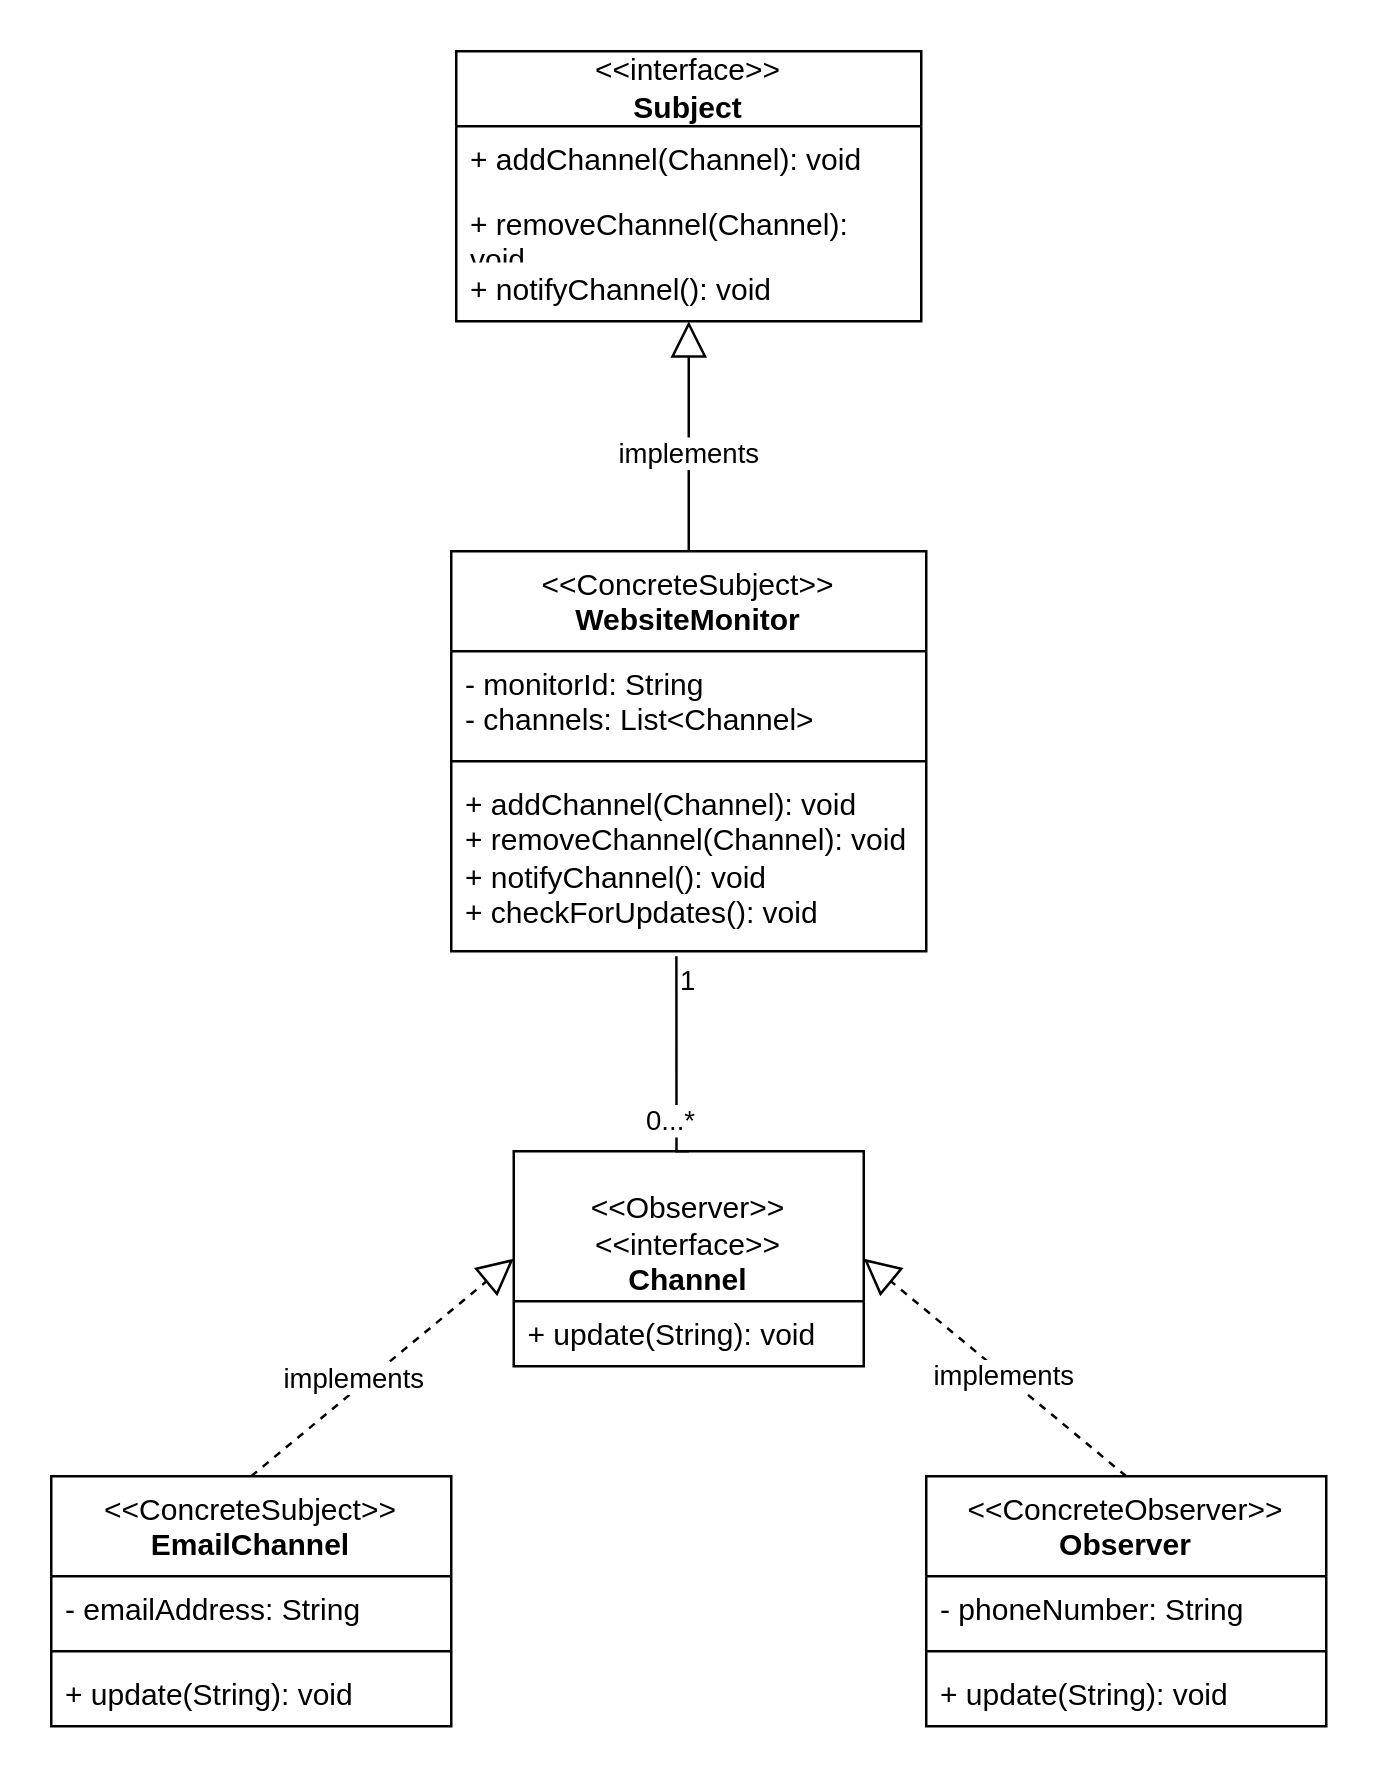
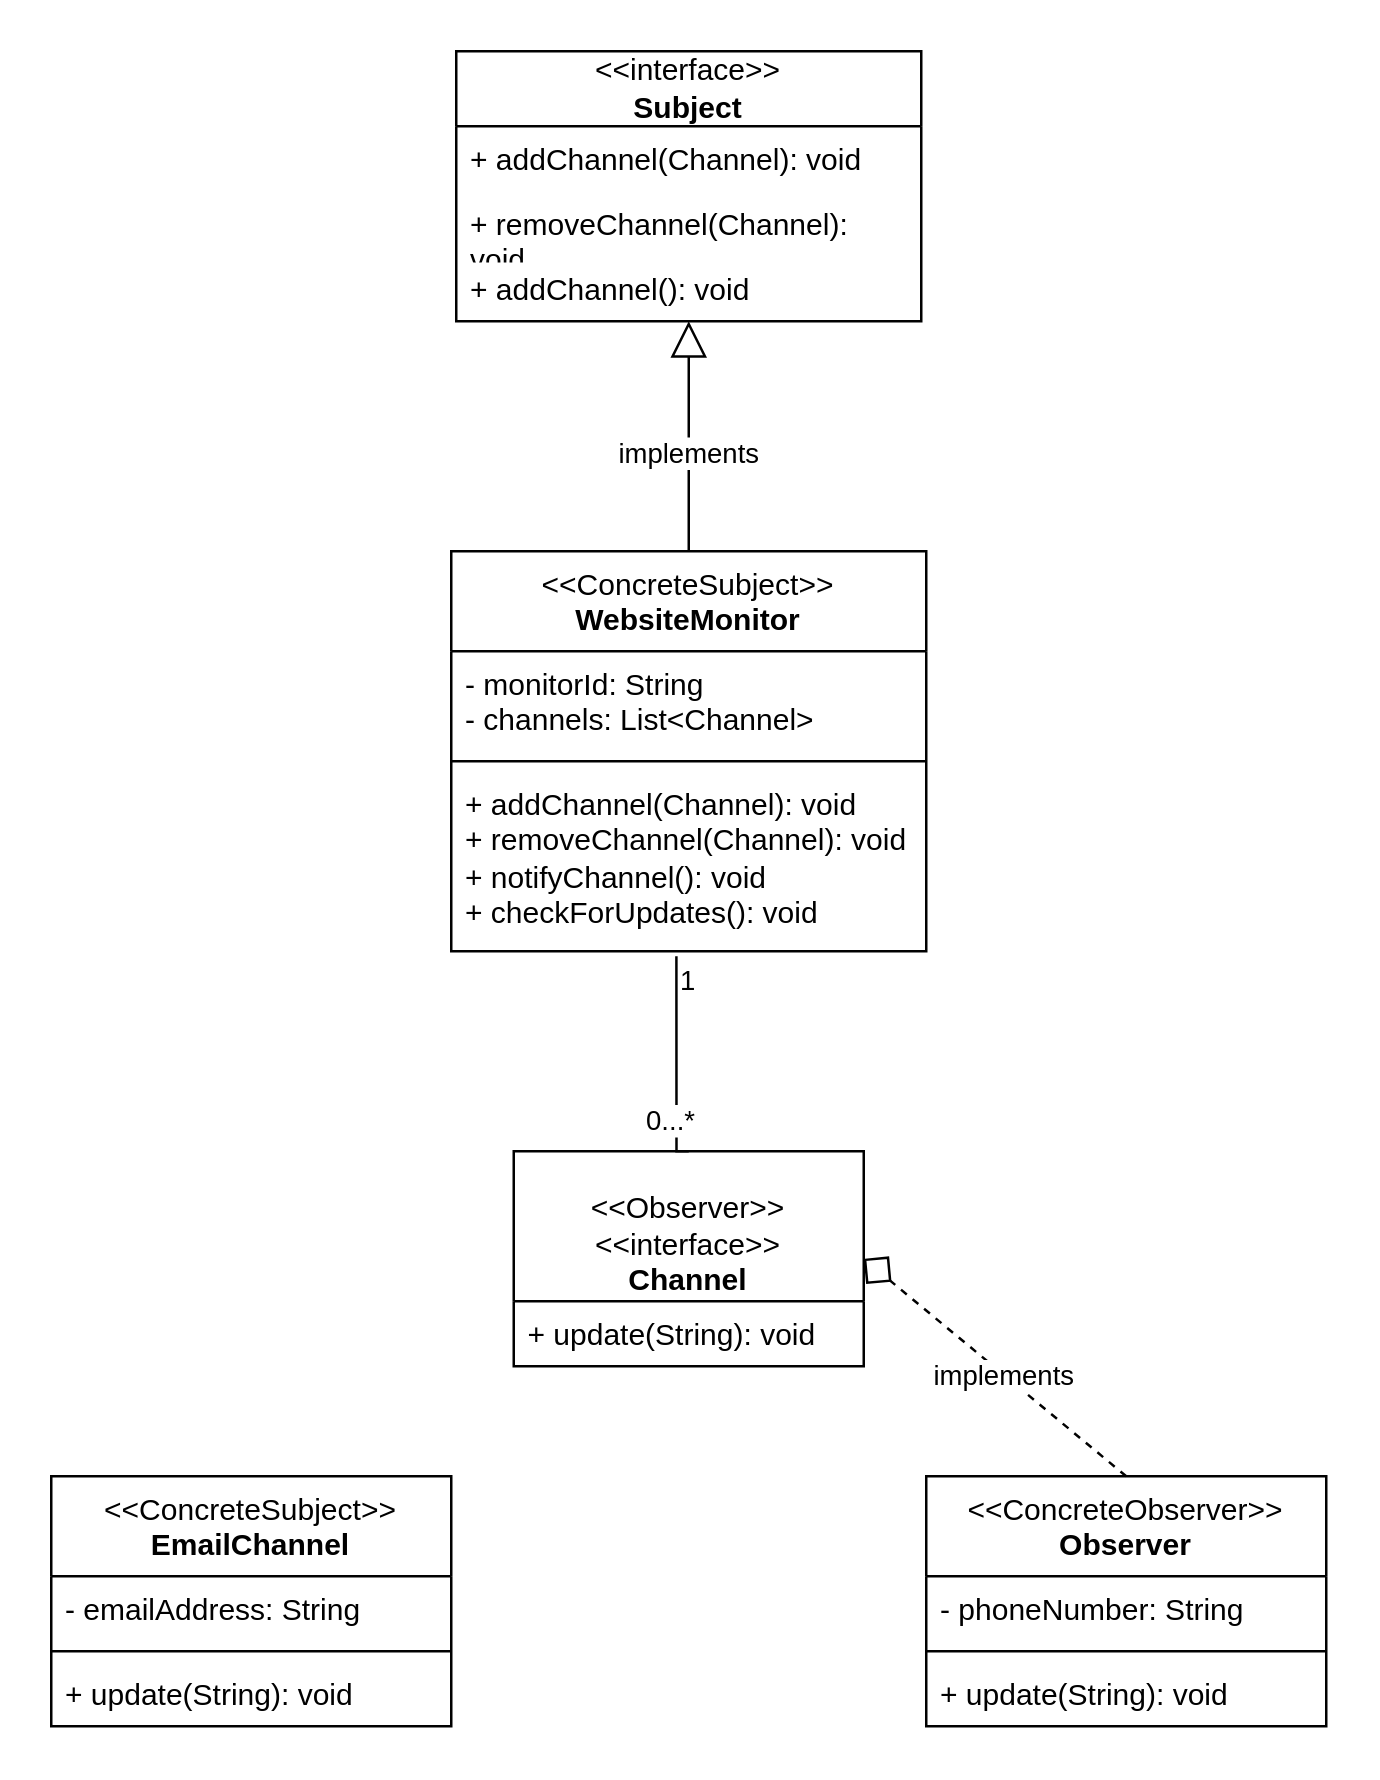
(641, 292) -> (620, 292)
(892, 1282) -> (892, 1282)
(301, 1435) -> none
